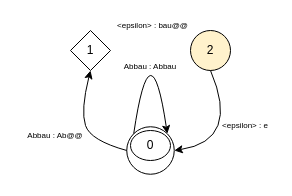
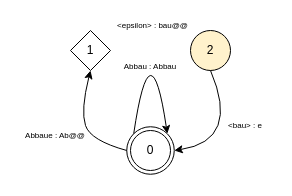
(246, 126) -> (246, 126)
(56, 136) -> (56, 136)
(151, 146) -> (151, 151)
